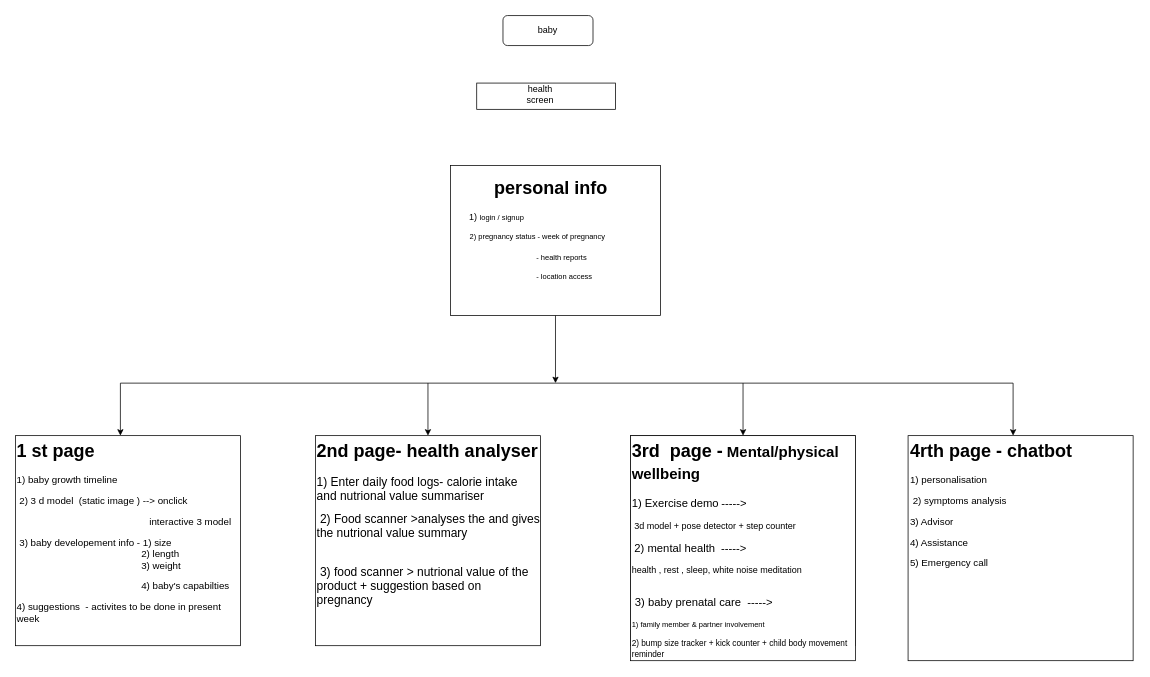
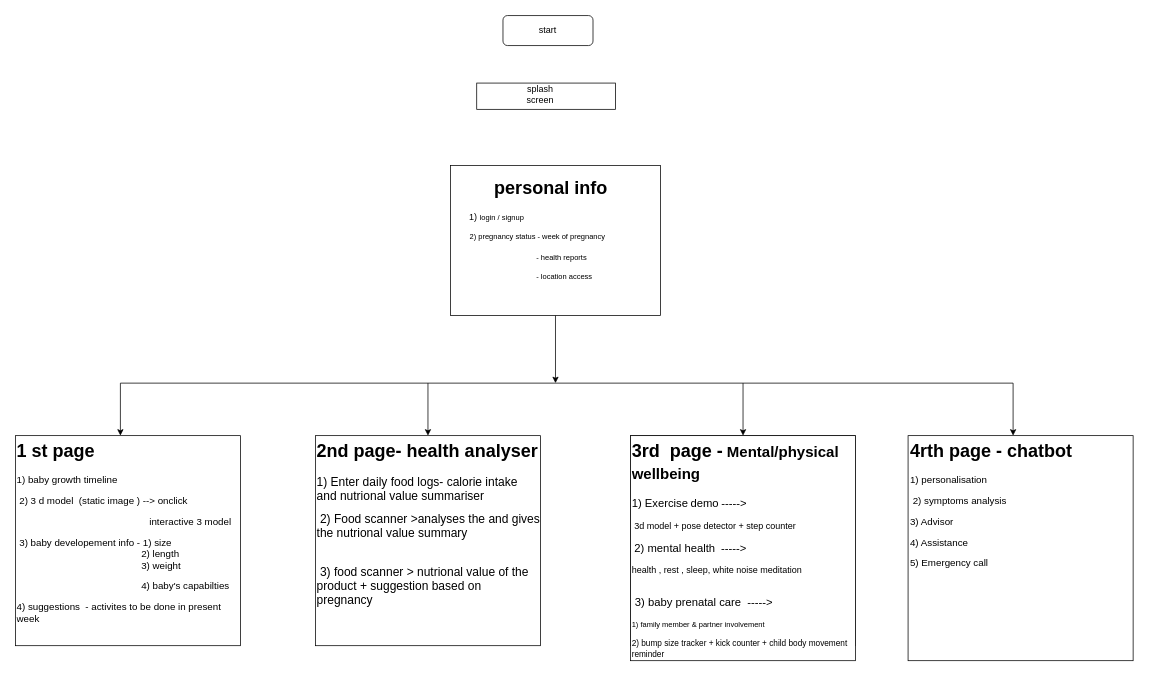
(548, 30) -> (548, 30)
(540, 94) -> (540, 94)
